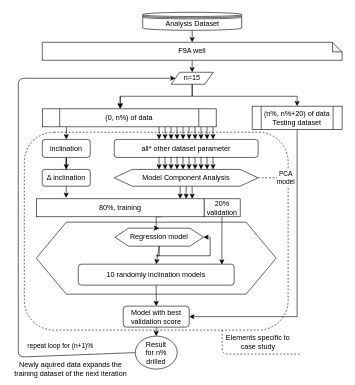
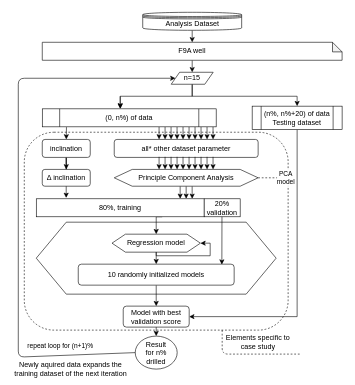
(186, 178) -> (186, 178)
(159, 237) -> (156, 243)
(156, 275) -> (156, 275)
